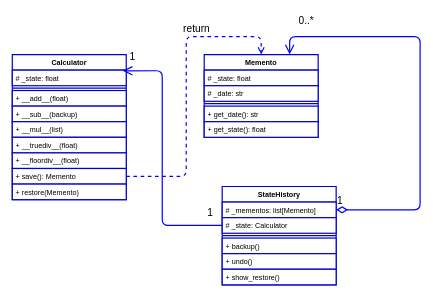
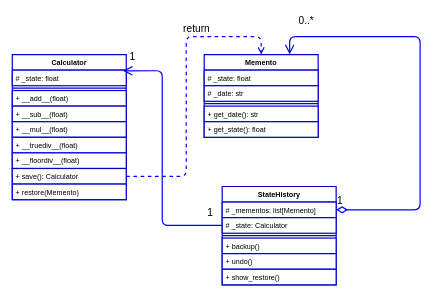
(49, 114) -> (46, 114)
(42, 130) -> (45, 130)
(47, 176) -> (51, 176)
